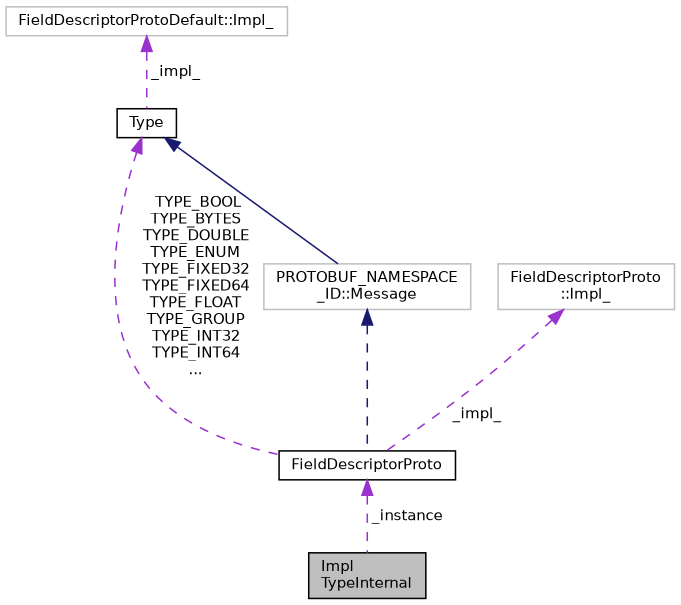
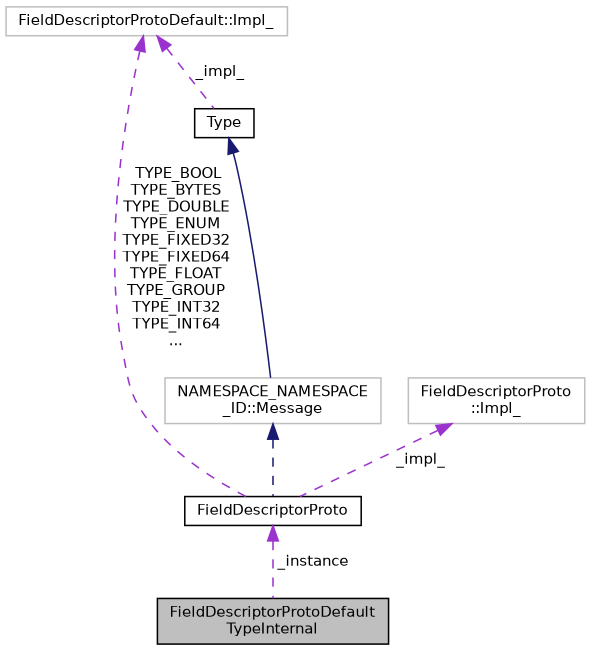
(367, 287) -> (273, 401)
(126, 346) -> (116, 300)
(367, 576) -> (273, 621)
